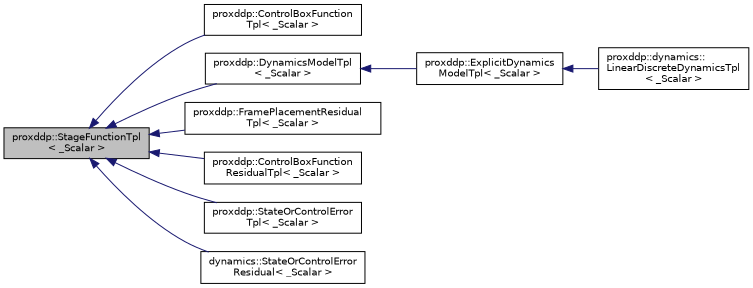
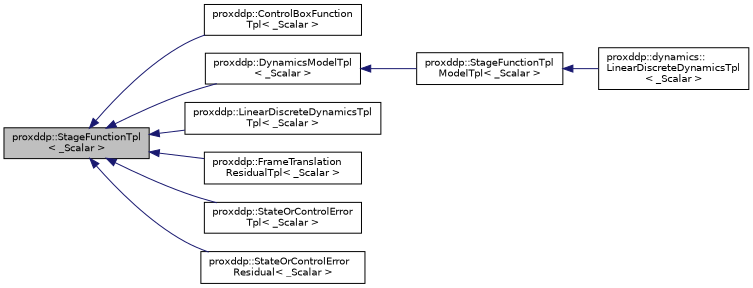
(490, 69) -> (490, 69)
(283, 118) -> (283, 118)
(283, 168) -> (283, 168)
(283, 268) -> (283, 268)
